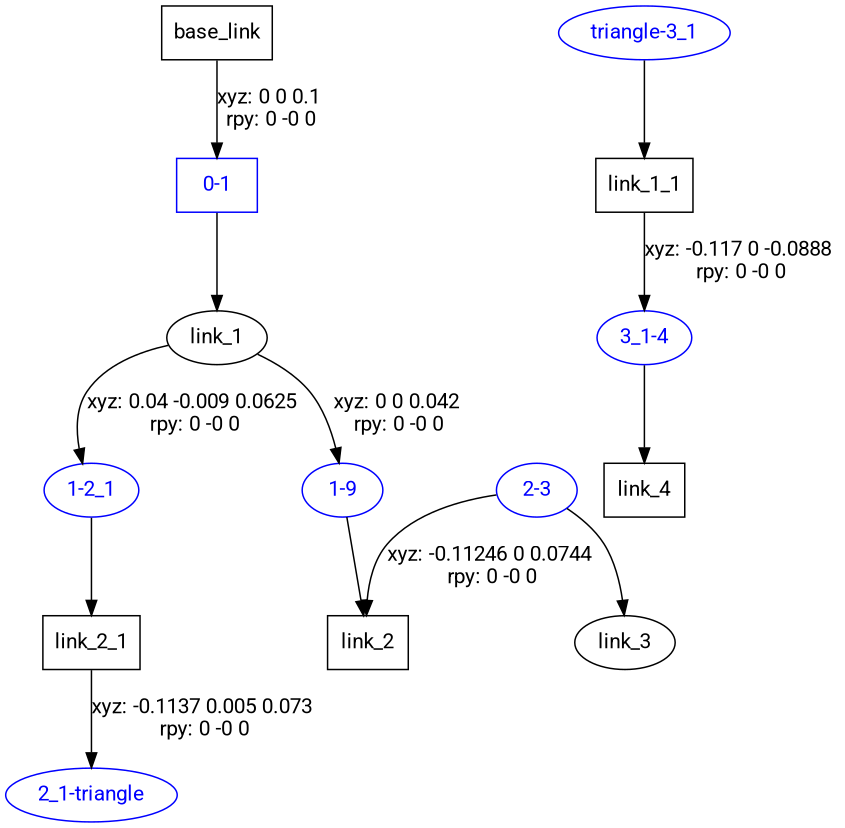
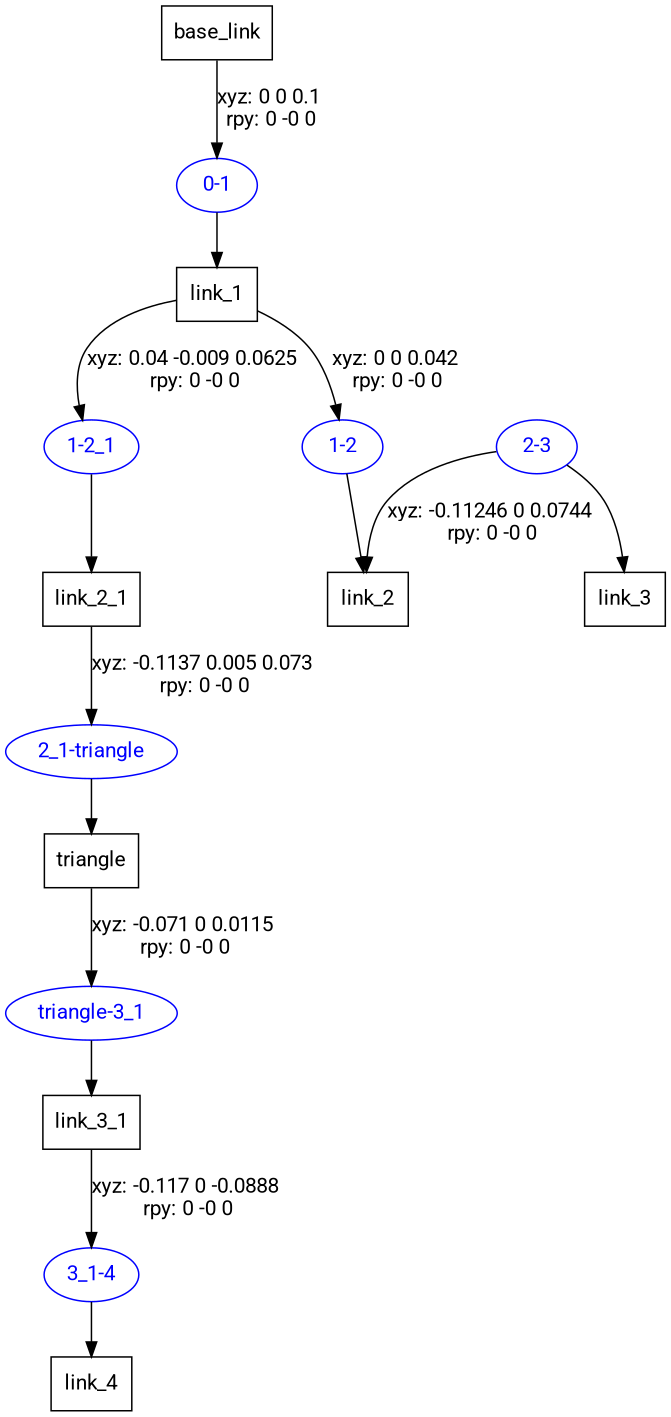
(217, 185) -> (217, 185)
(644, 185) -> (91, 1122)
(217, 338) -> (217, 294)
(343, 490) -> (343, 447)
(625, 643) -> (625, 599)
none -> (91, 861)
